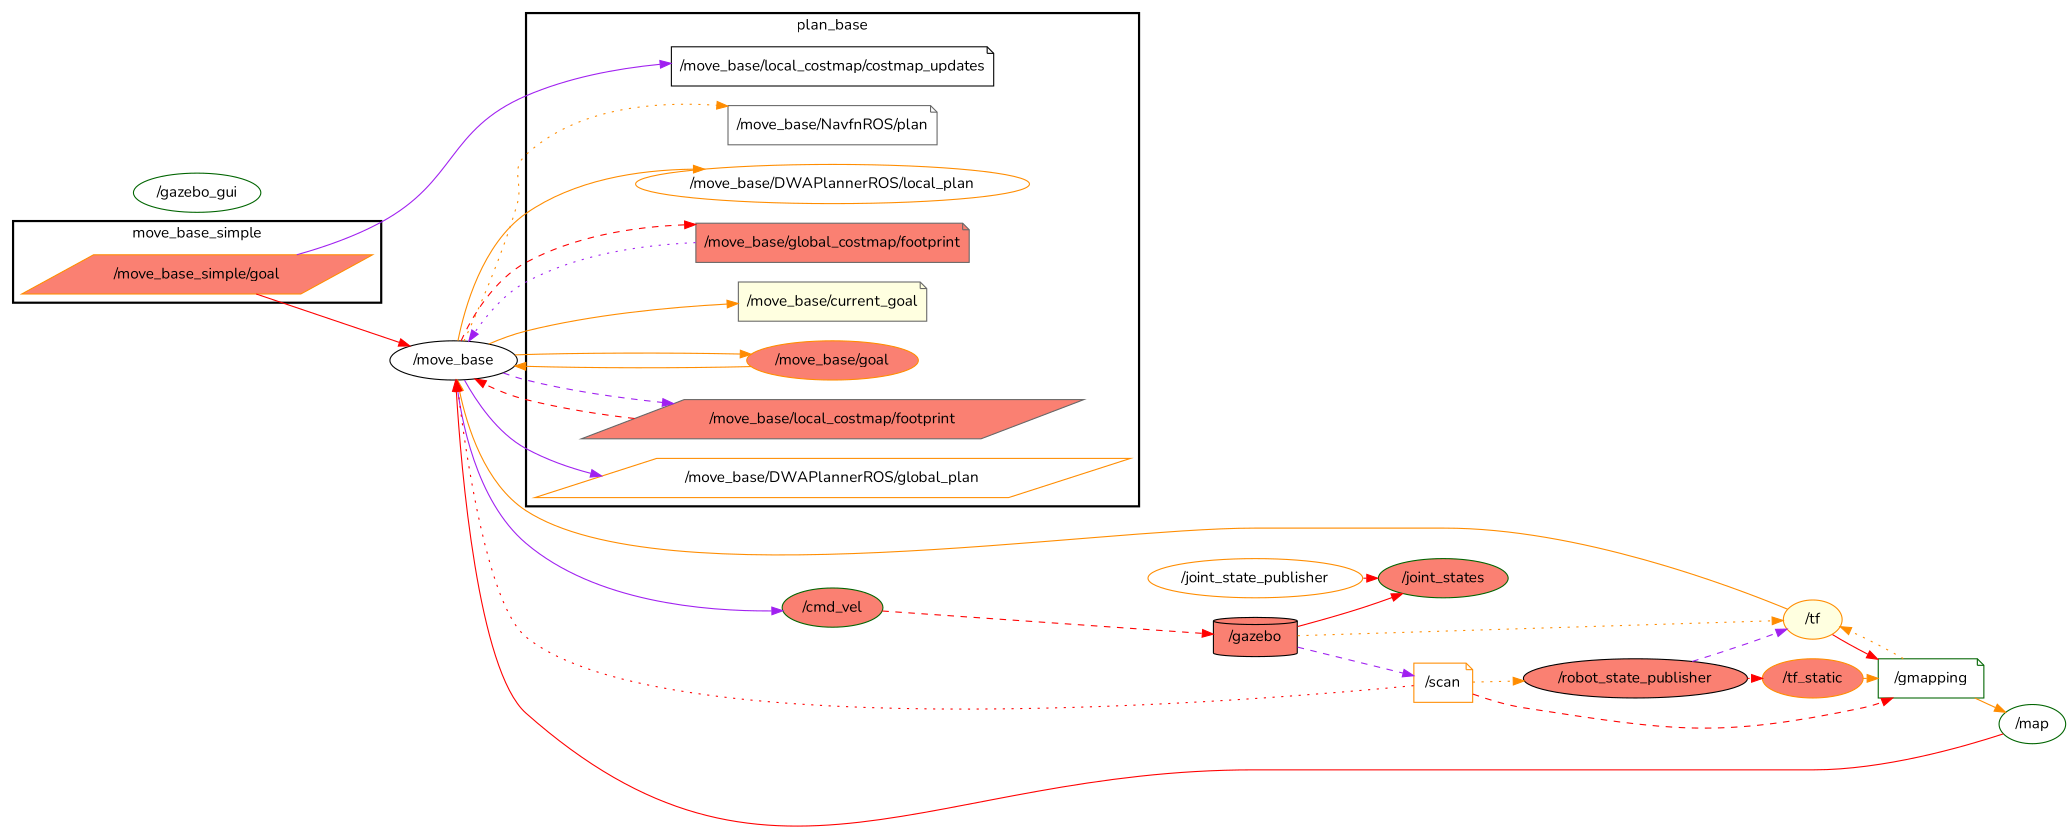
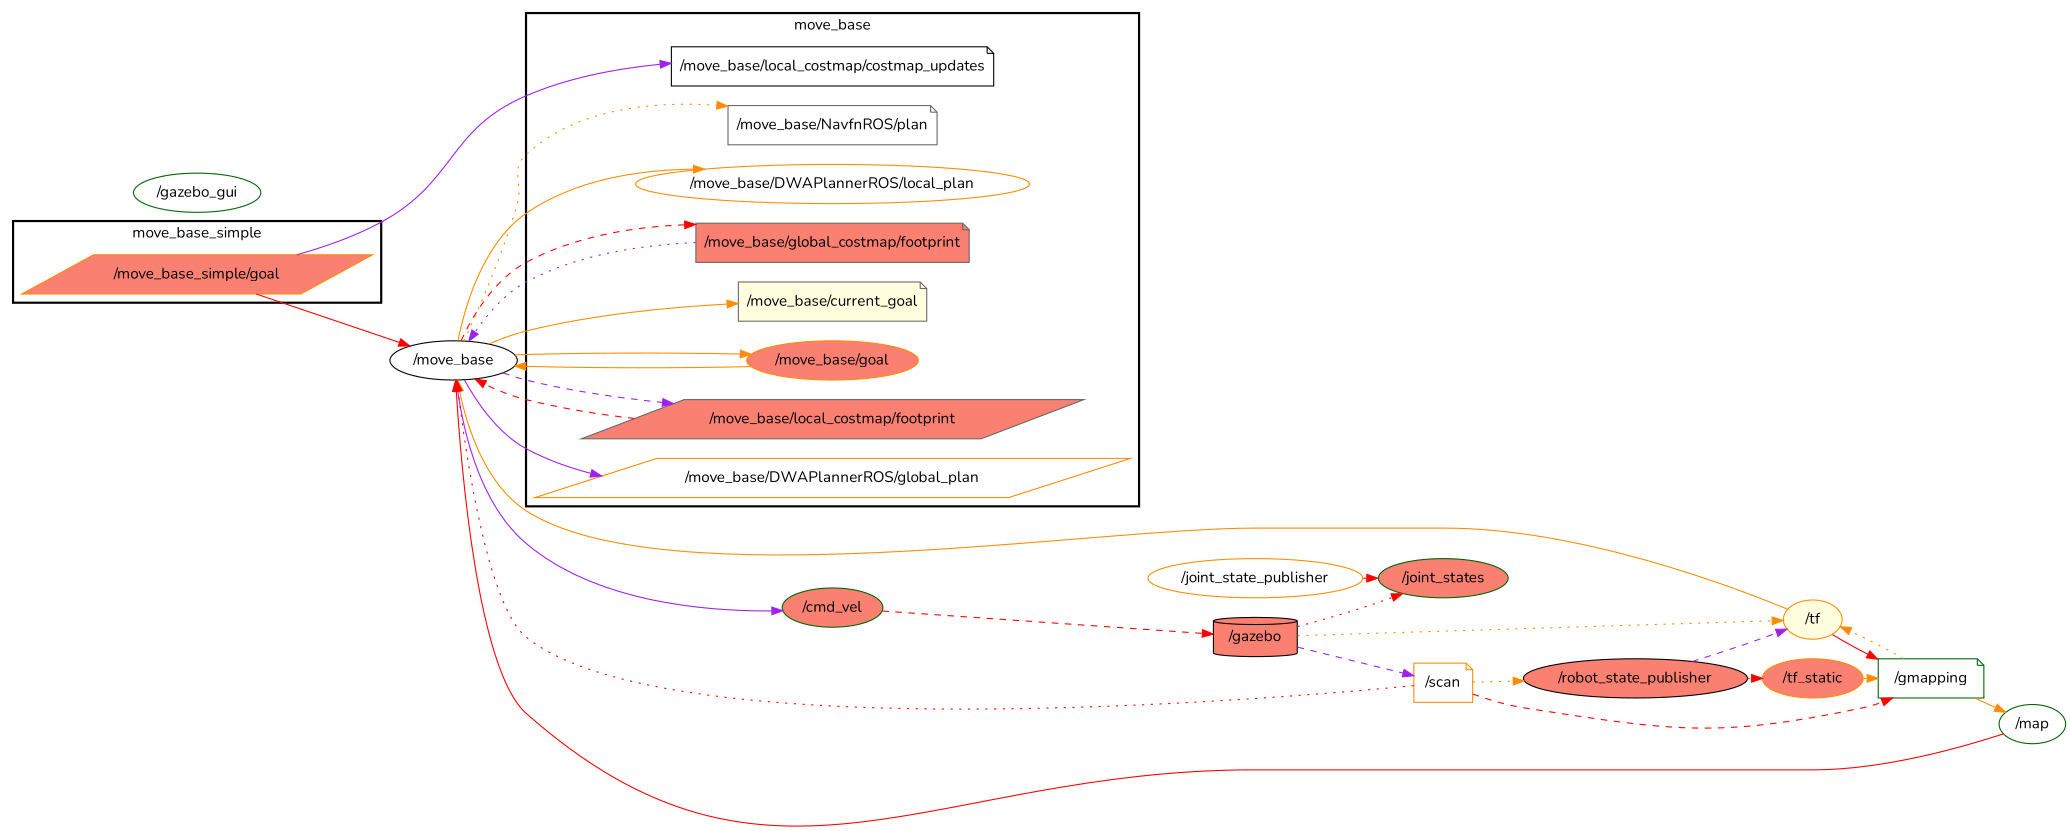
(833, 26) -> (833, 26)
(1345, 613) -> (1345, 613)
